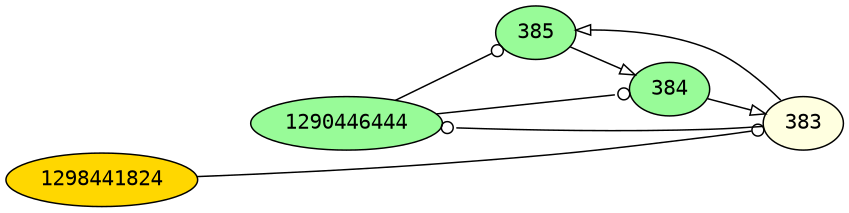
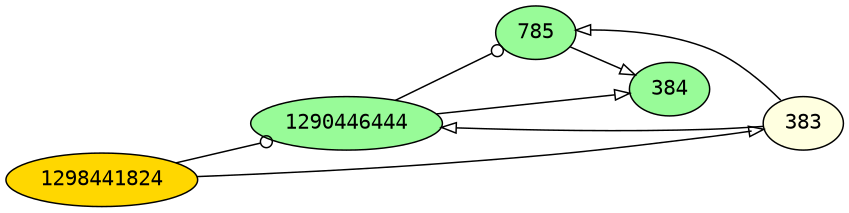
(536, 33) -> (536, 33)
(526, 104) -> (526, 104)
(729, 104) -> none
(610, 131) -> (610, 131)
none -> (218, 153)
(475, 161) -> (475, 161)
